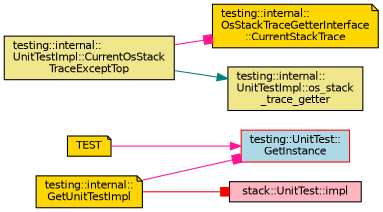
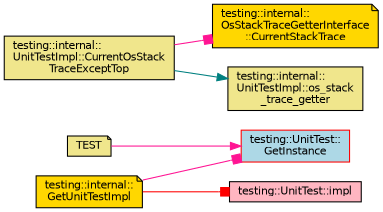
(89, 146) -> (89, 146)
(295, 192) -> (295, 192)
